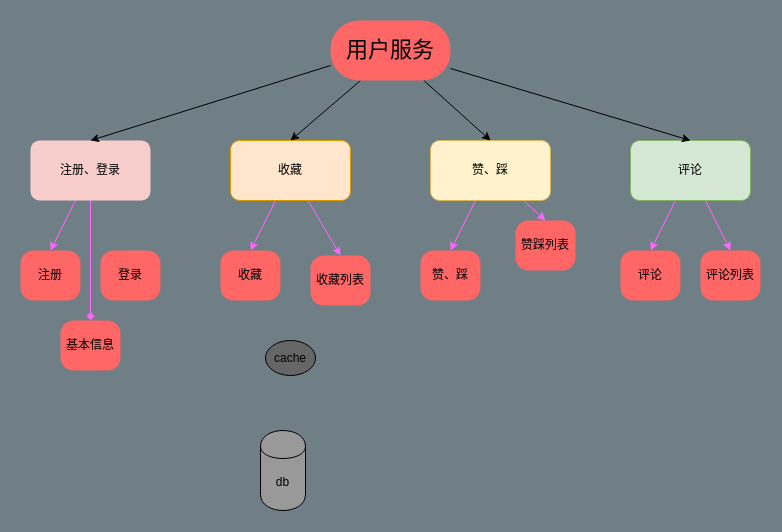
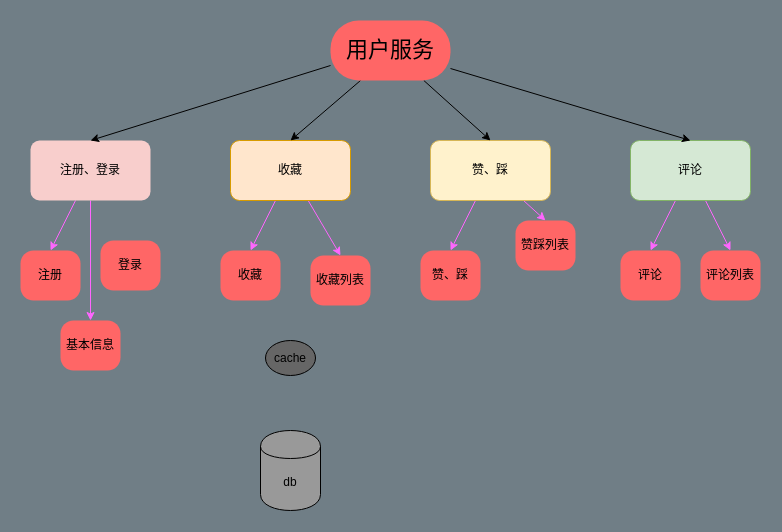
(131, 276) -> (131, 266)
(91, 312) -> (91, 312)
(283, 471) -> (291, 471)
